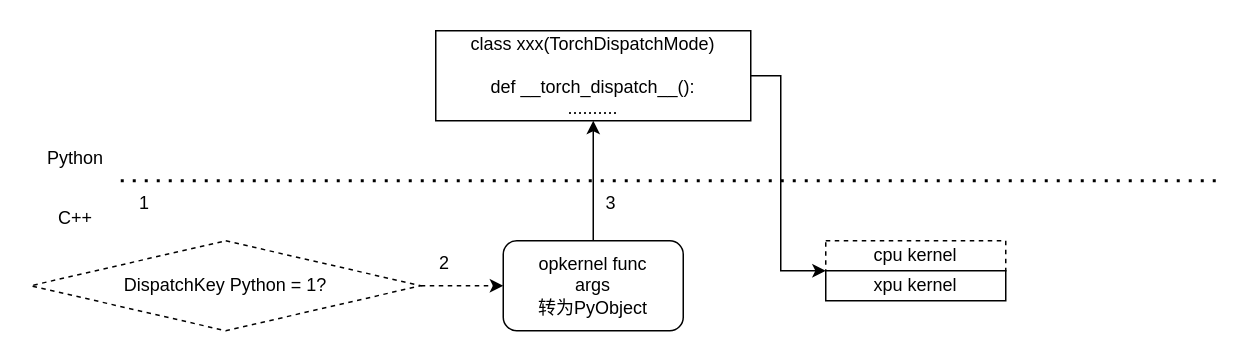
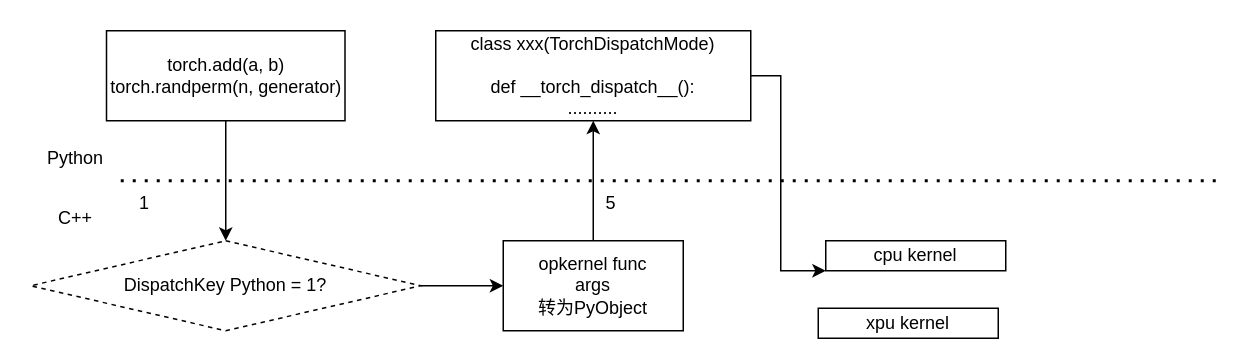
none -> (226, 76)
none -> (226, 176)
(611, 203) -> (611, 203)
(916, 256) -> (916, 256)
(445, 263) -> none
(458, 286) -> (458, 286)
(593, 286) -> (593, 286)
(916, 286) -> (908, 323)
